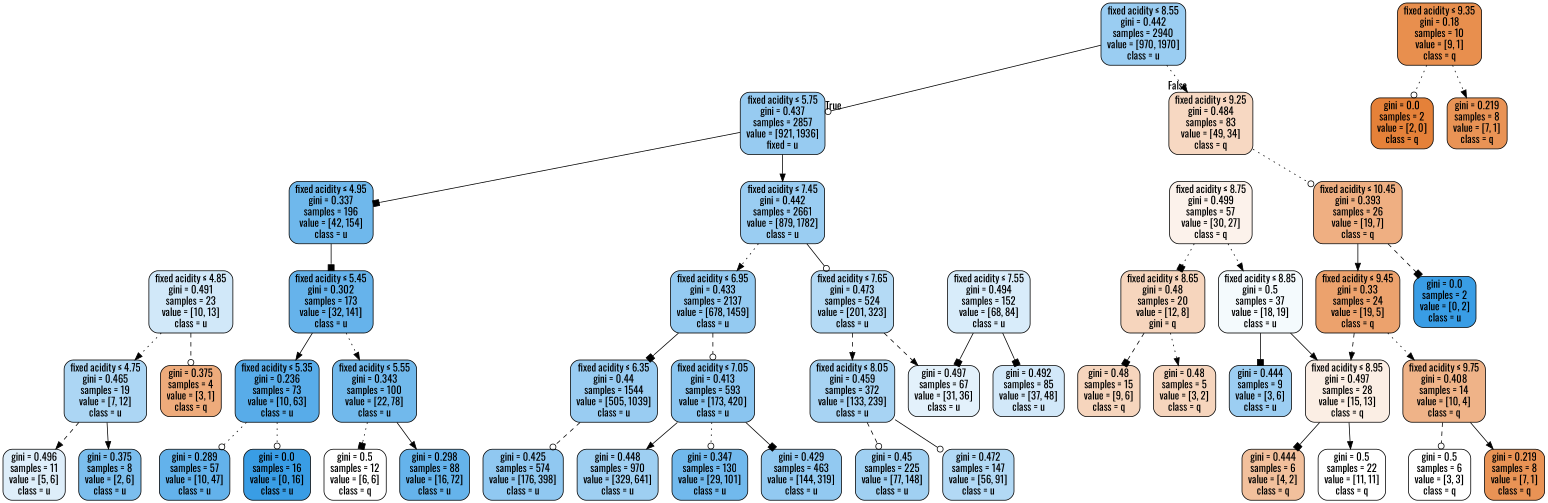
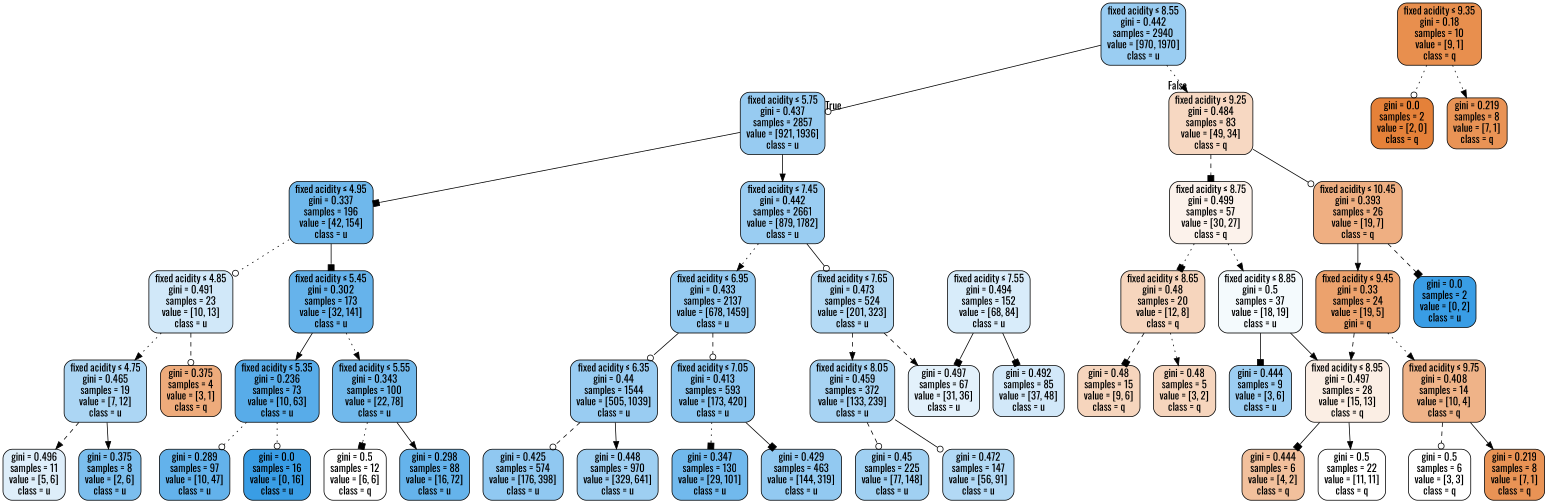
(783, 146) -> (783, 146)
none -> (1211, 164)
(1281, 166) -> (1281, 166)
none -> (264, 256)
(1163, 324) -> (1163, 324)
(1358, 324) -> (1358, 324)
(666, 344) -> (666, 344)
(665, 433) -> (616, 432)
(711, 433) -> (711, 433)
(195, 469) -> (195, 469)
